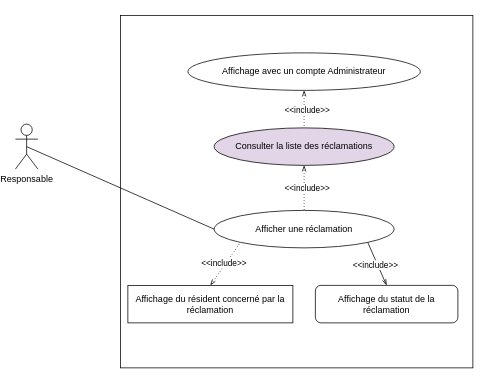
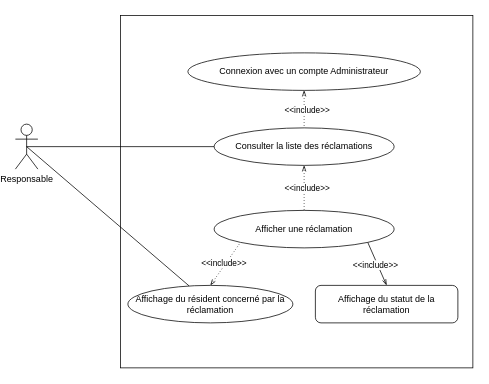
(304, 72) -> (304, 72)
none -> (124, 147)
(304, 147) -> (304, 147)
(123, 189) -> (109, 217)
(210, 304) -> (210, 304)
